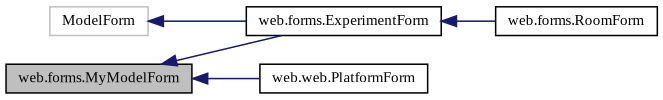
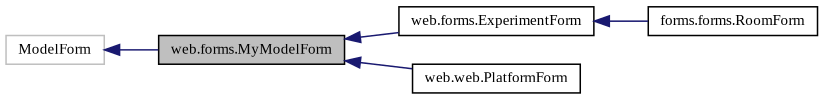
(205, 21) -> (139, 50)
(576, 21) -> (733, 21)
